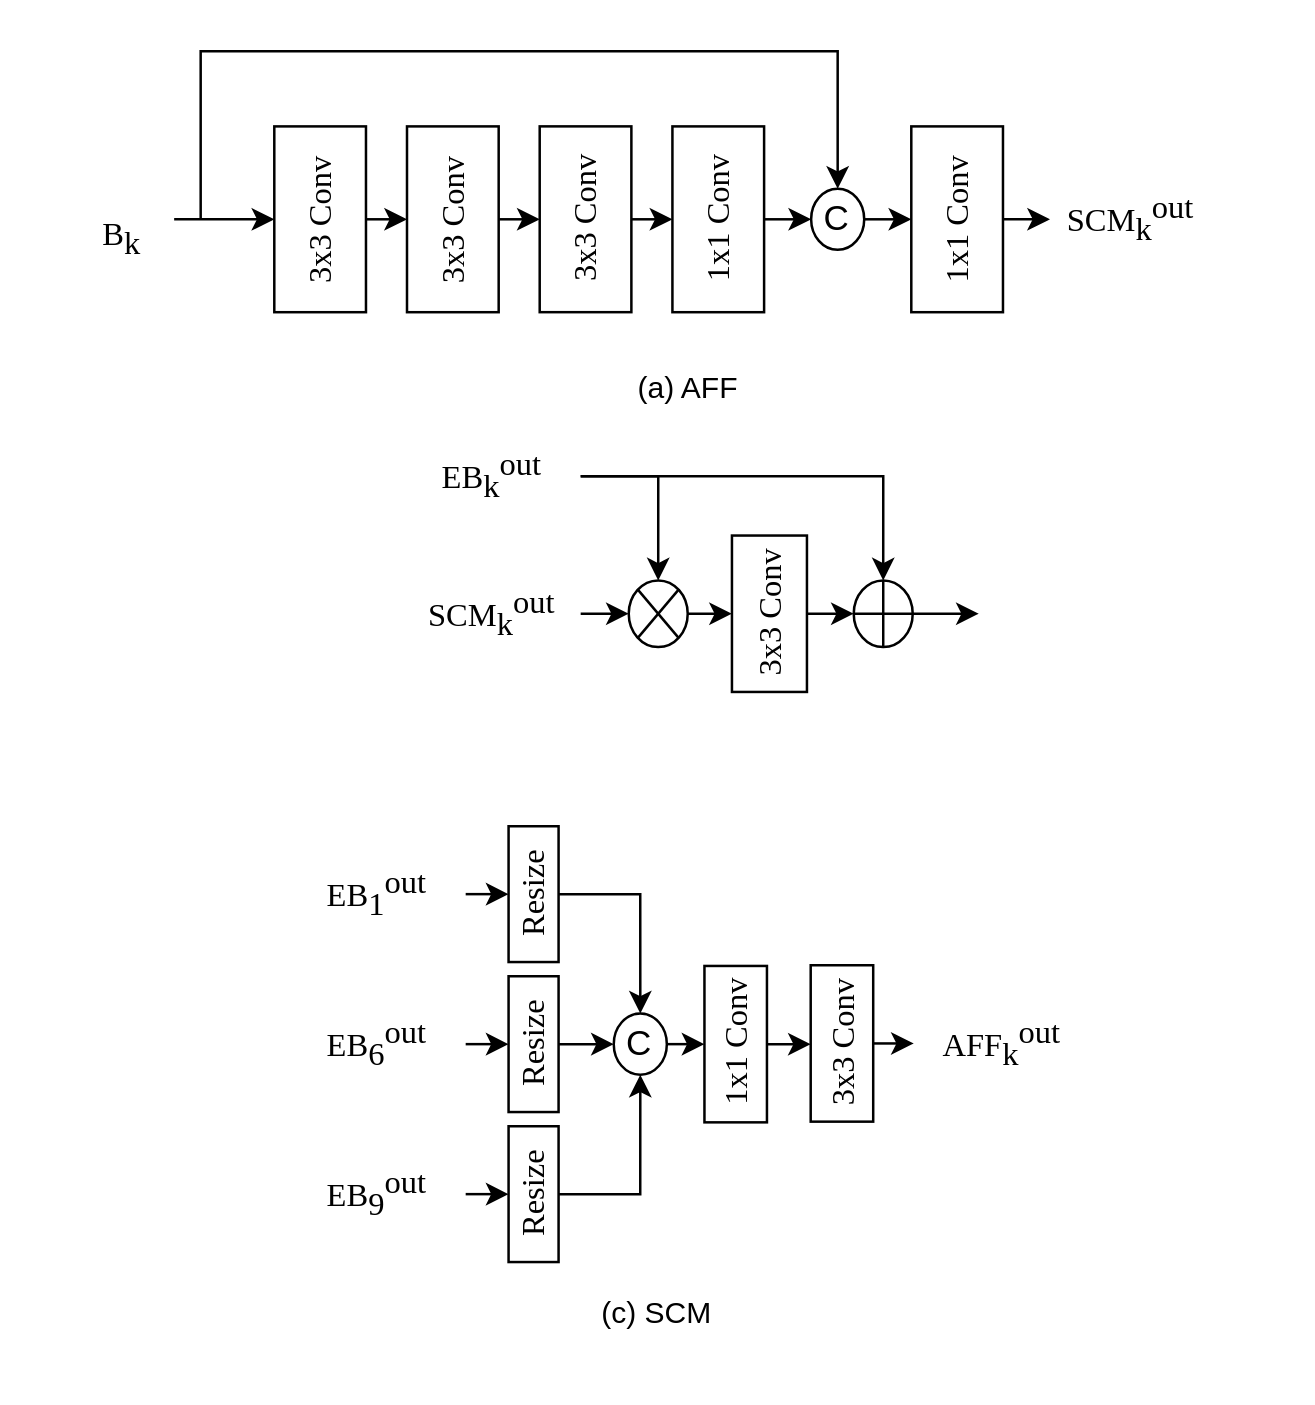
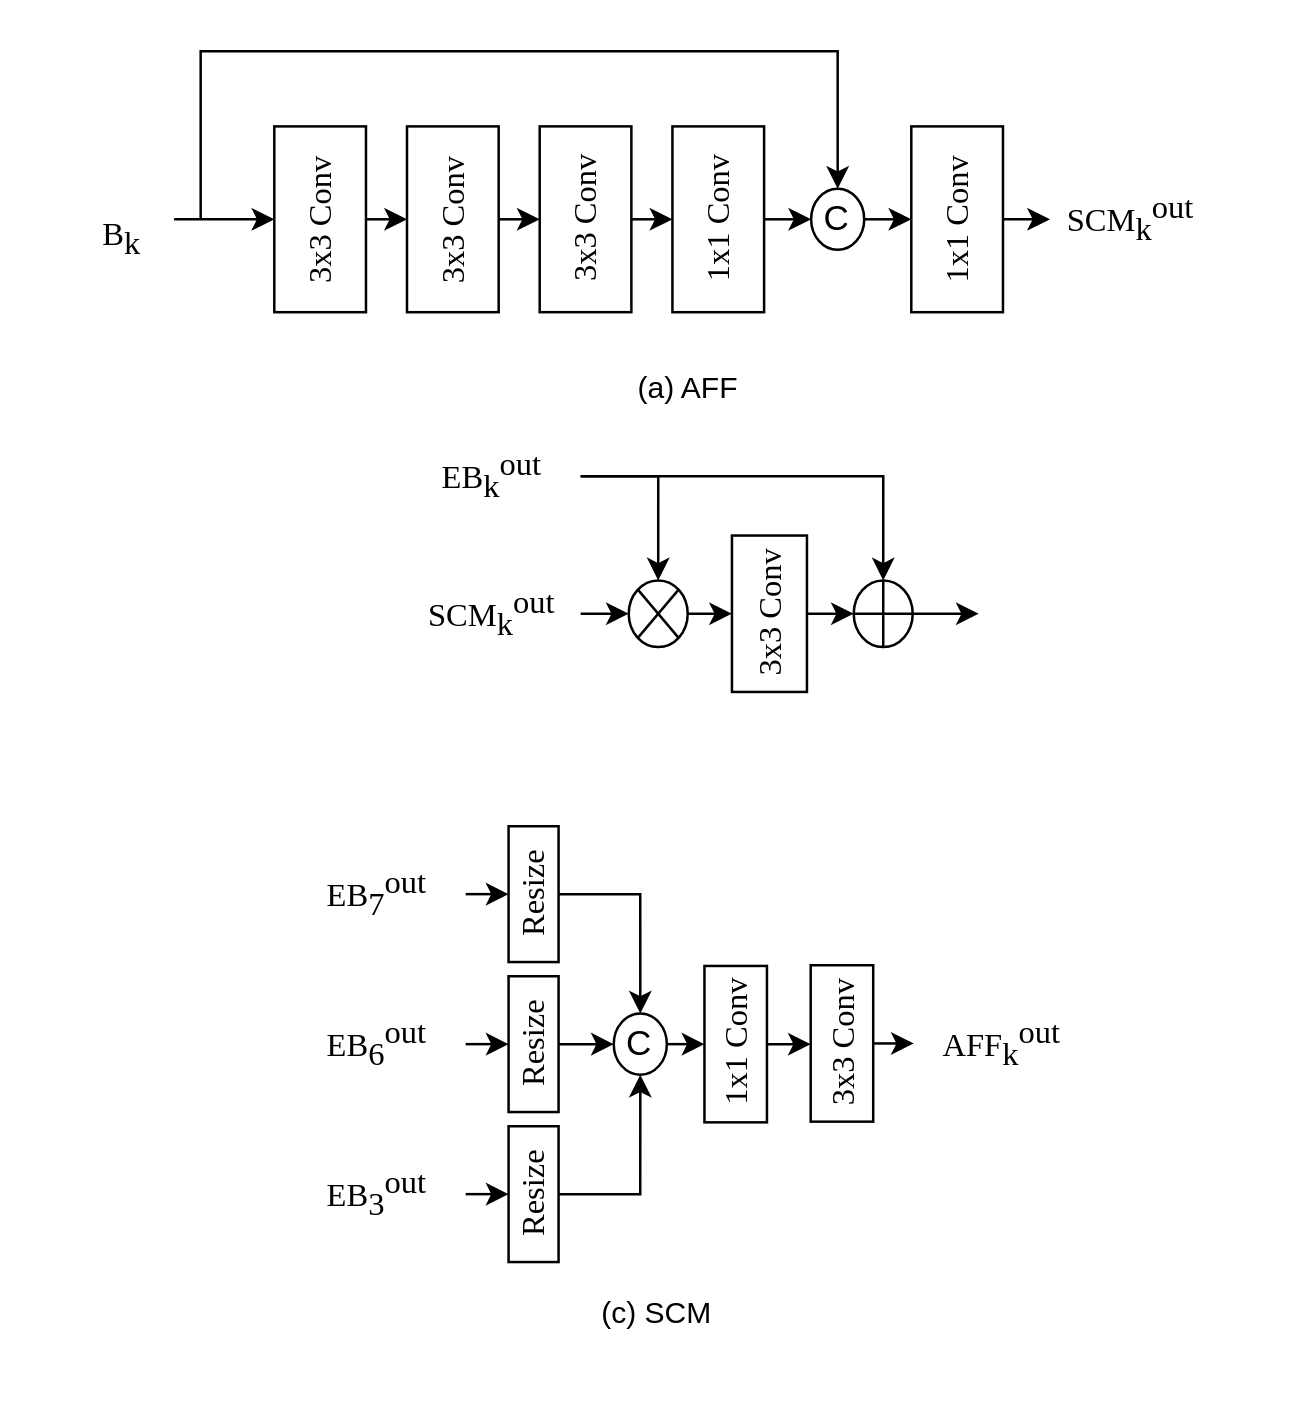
(378, 894) -> (378, 894)
(378, 1194) -> (378, 1194)
